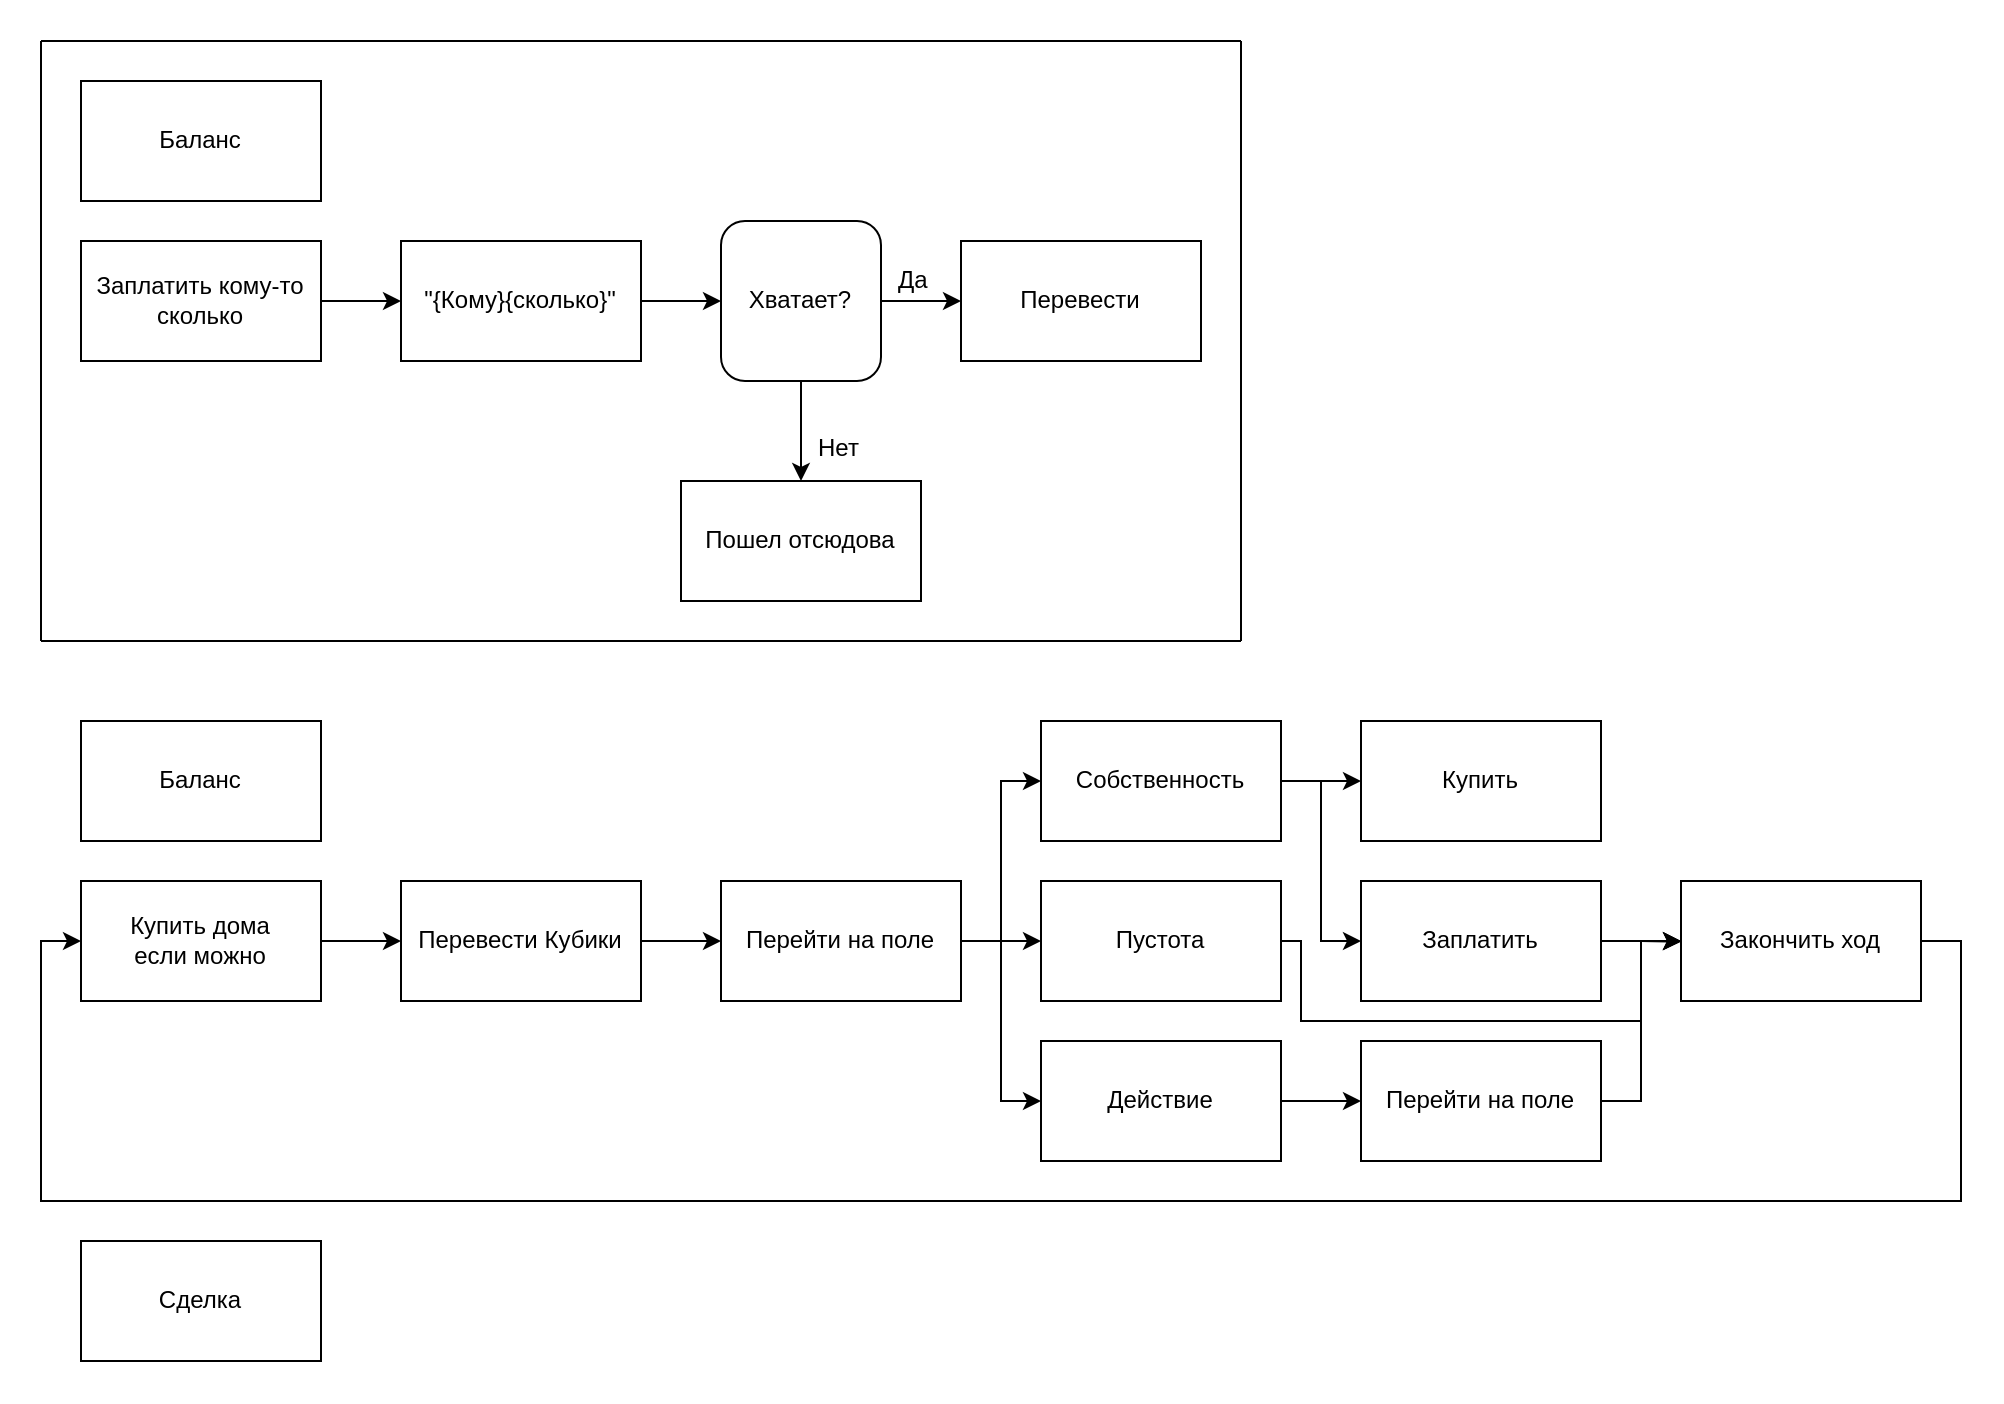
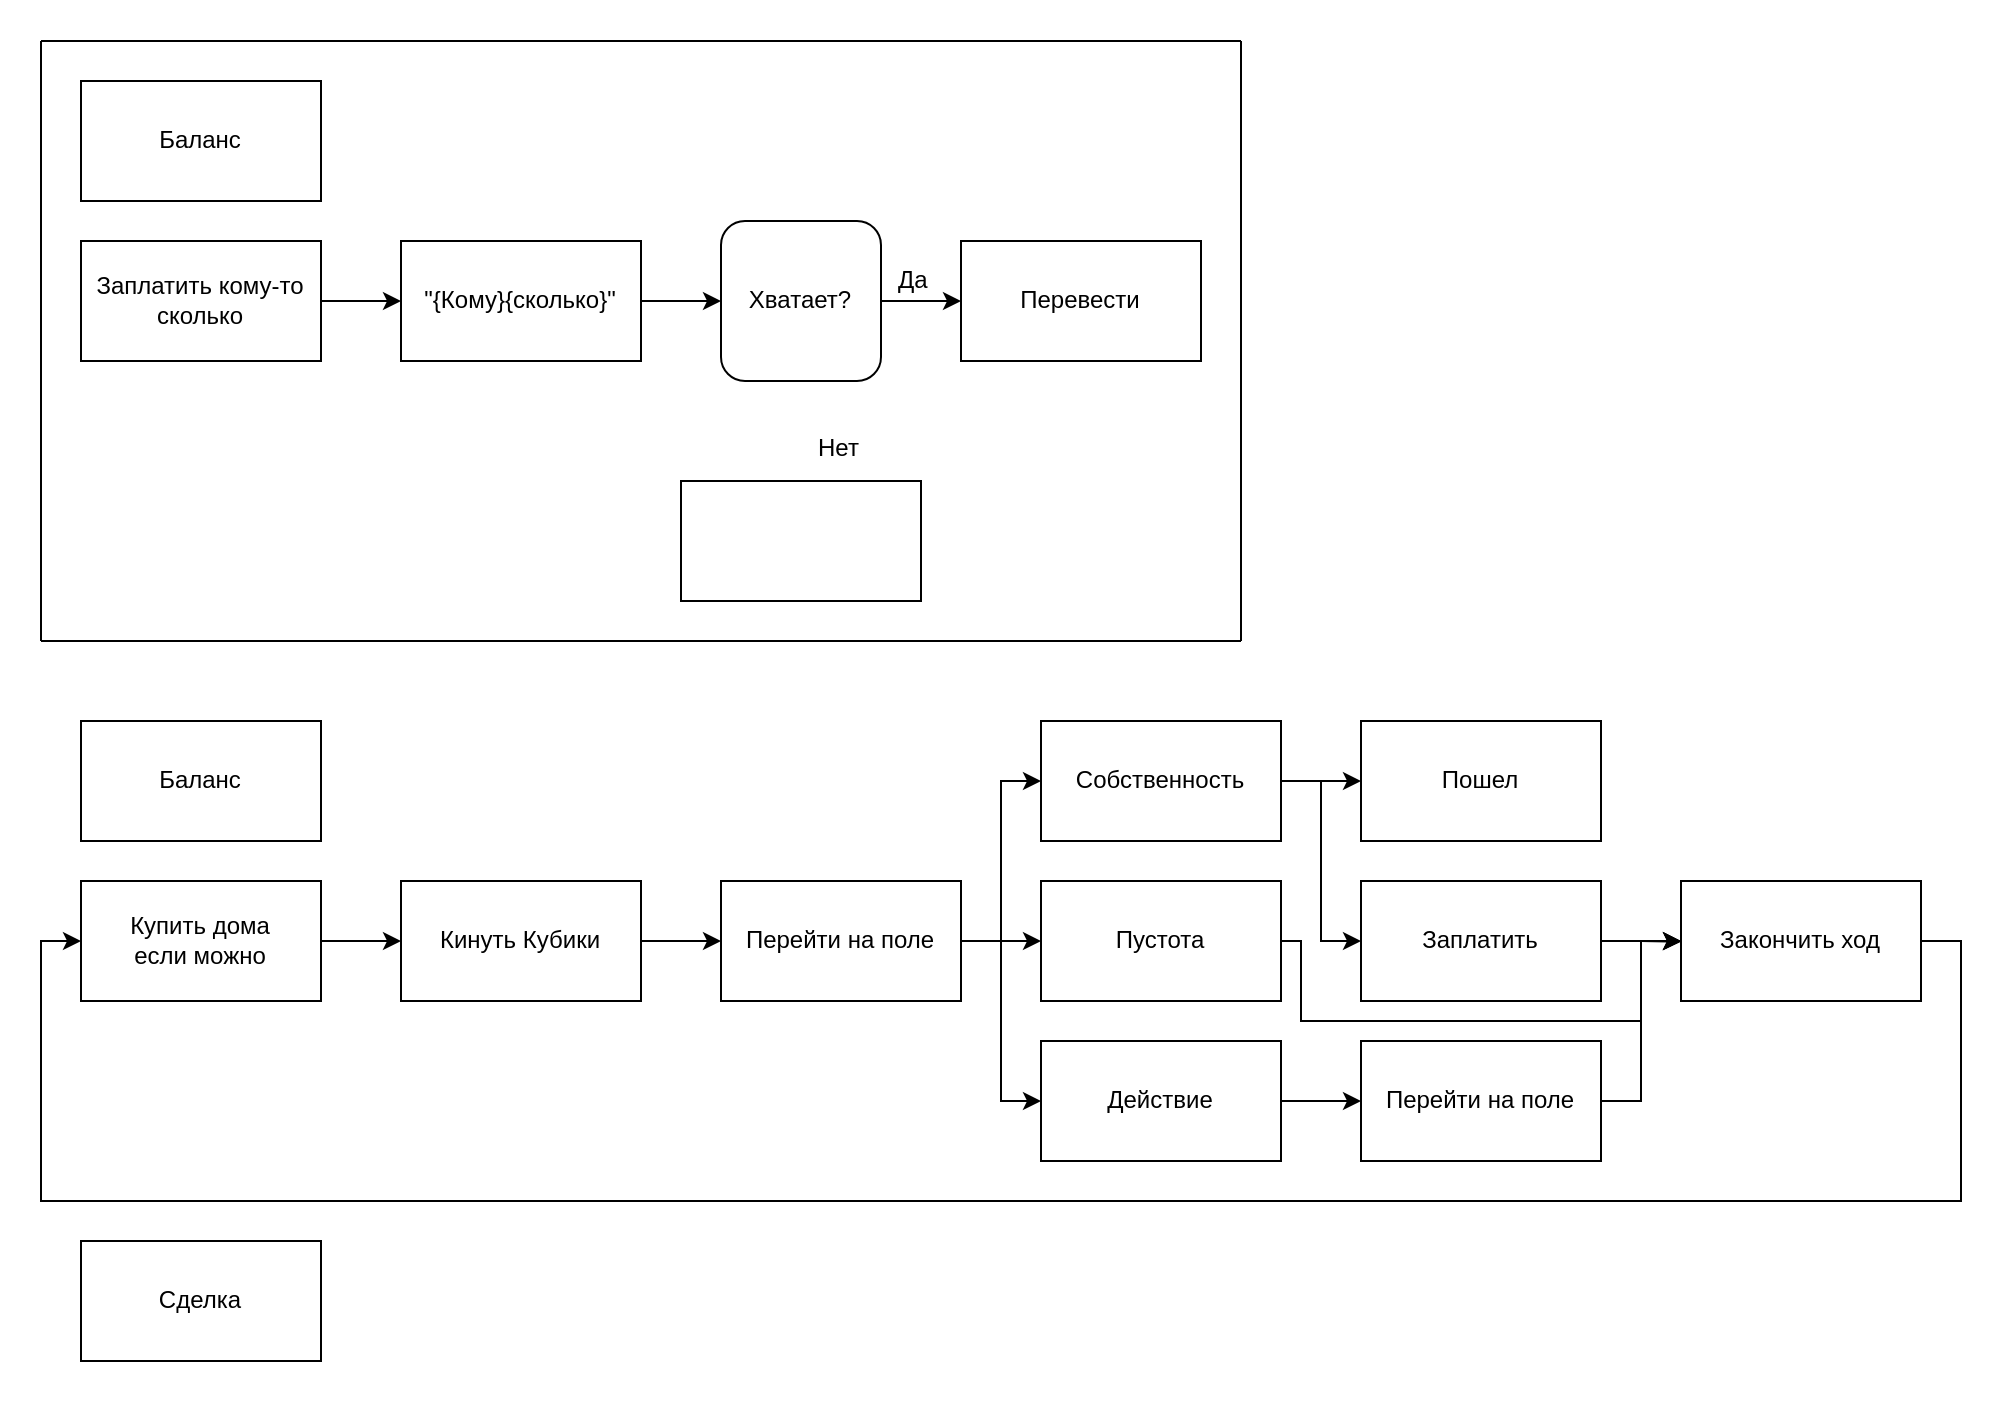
(801, 424) -> none
(801, 541) -> none
(1481, 781) -> (1481, 781)
(521, 941) -> (521, 941)
